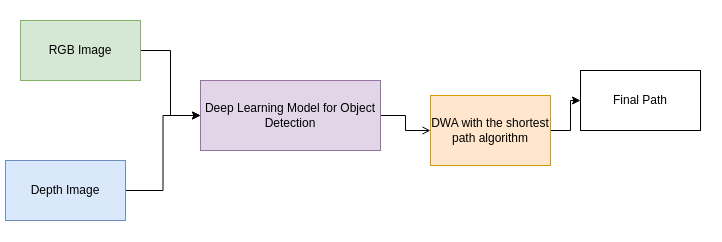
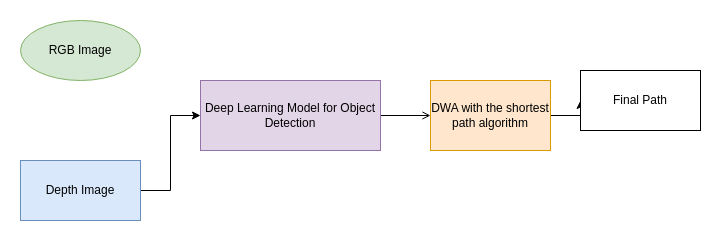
(81, 51) -> (81, 51)
(171, 67) -> none
(491, 131) -> (491, 116)
(66, 191) -> (81, 191)
